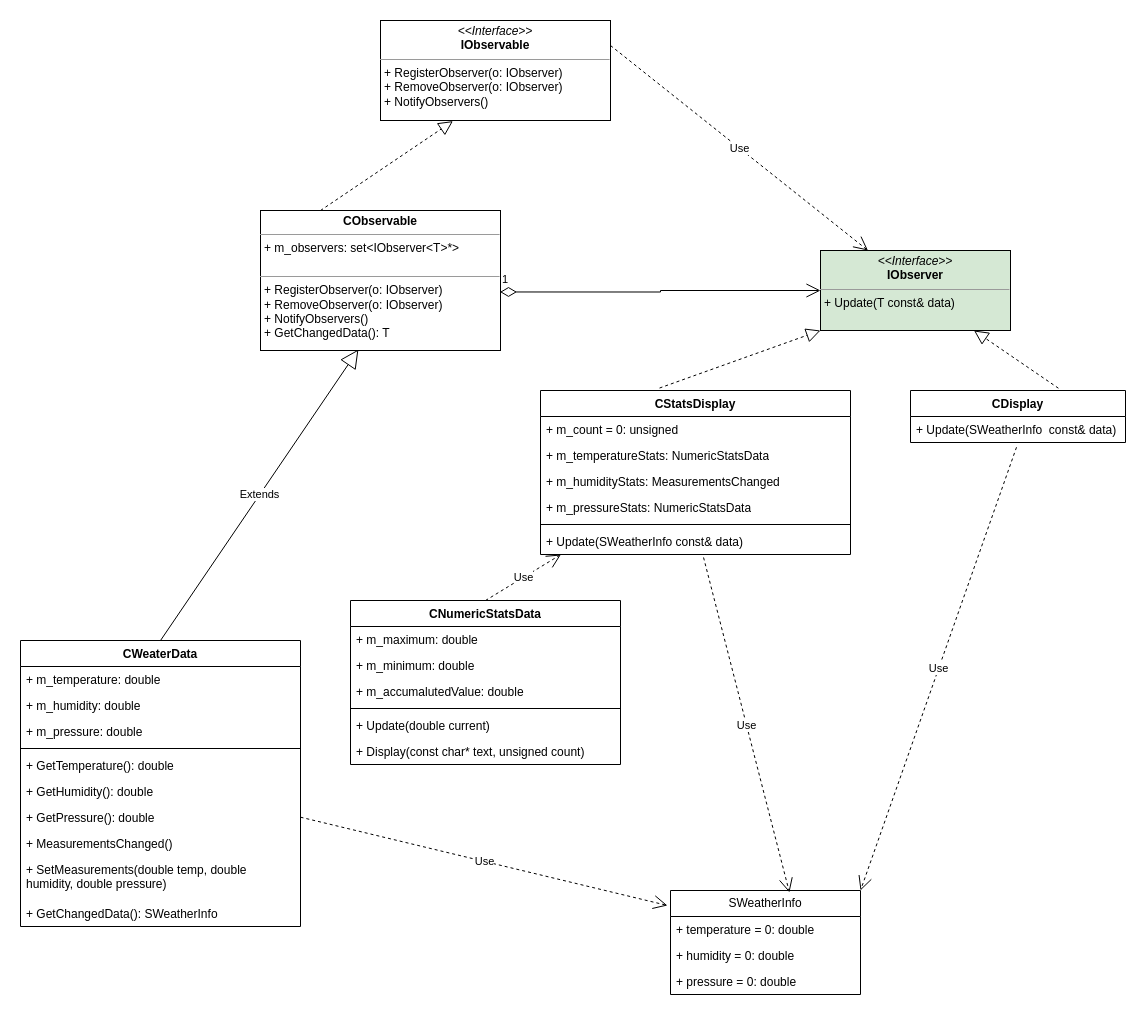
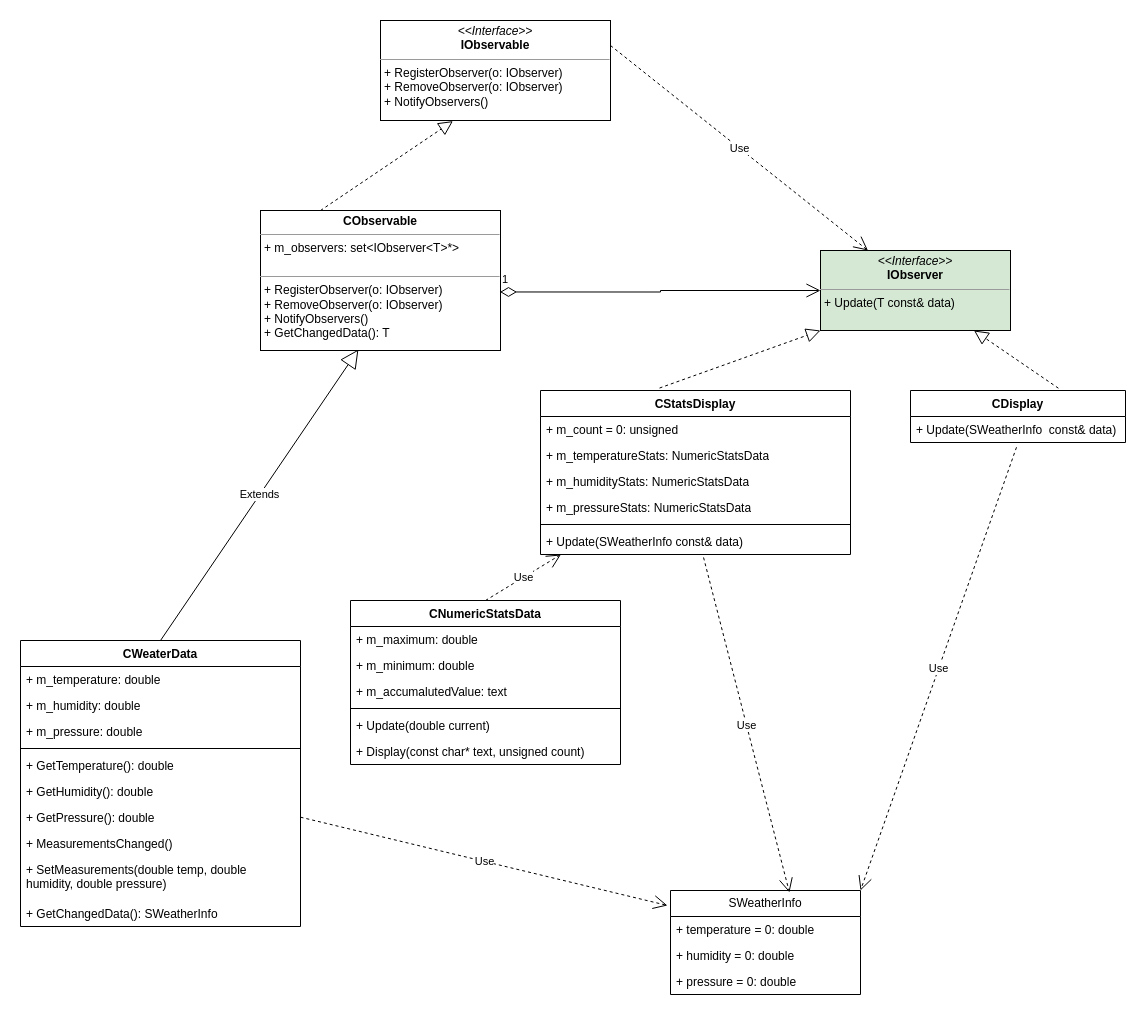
(666, 483) -> (655, 483)
(441, 693) -> (436, 693)
